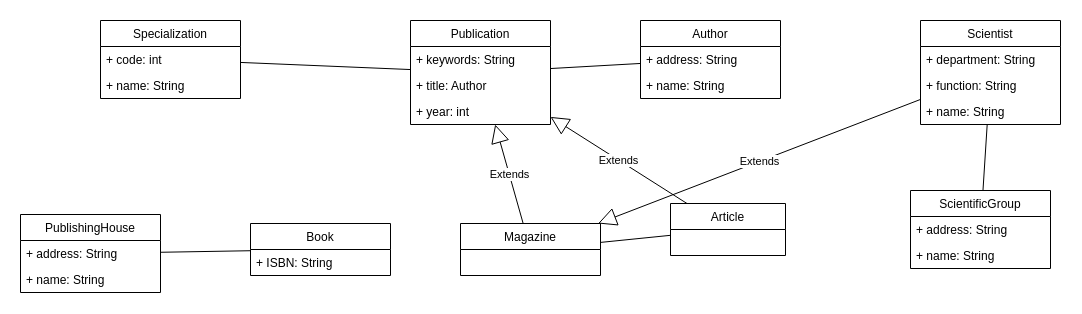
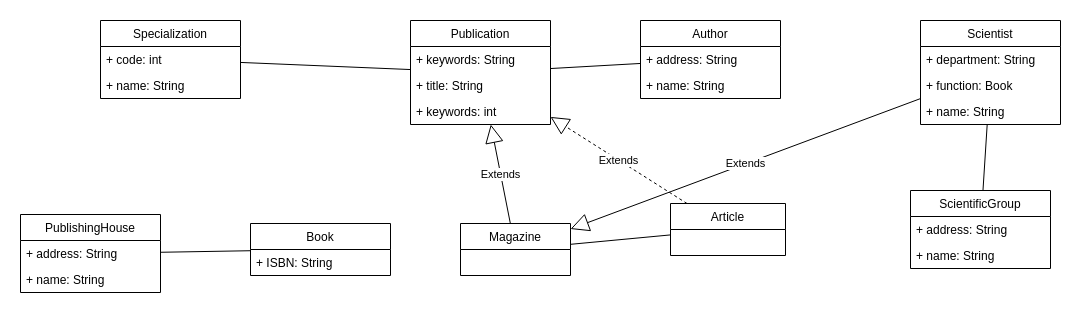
(459, 86) -> (457, 86)
(979, 86) -> (974, 86)
(447, 112) -> (460, 112)
(656, 184) -> (656, 184)
(531, 250) -> (516, 250)
